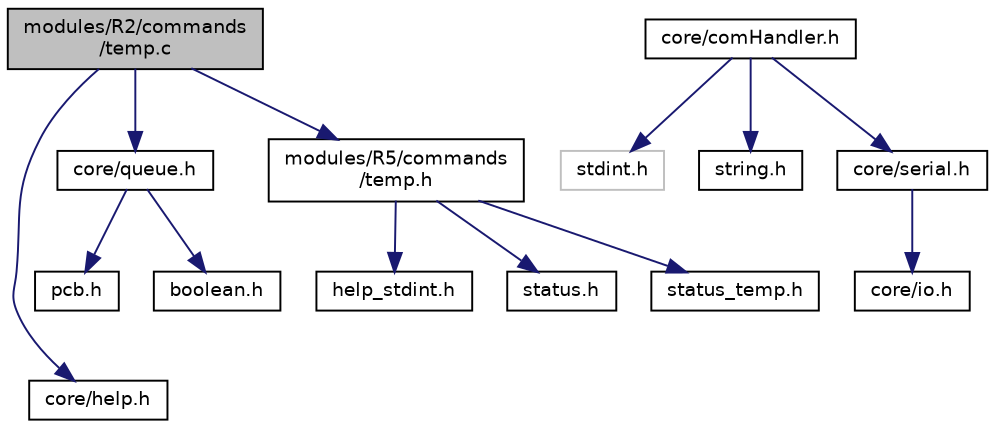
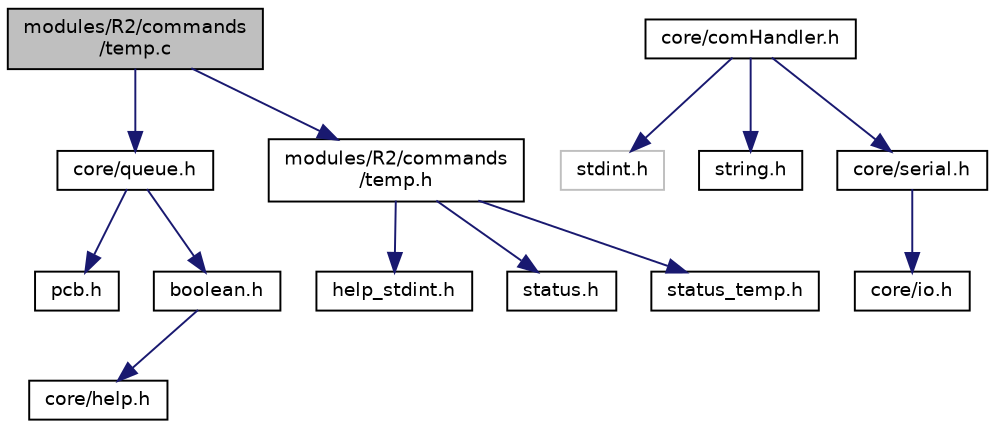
(396, 170) -> (396, 170)
(19, 213) -> (165, 339)
